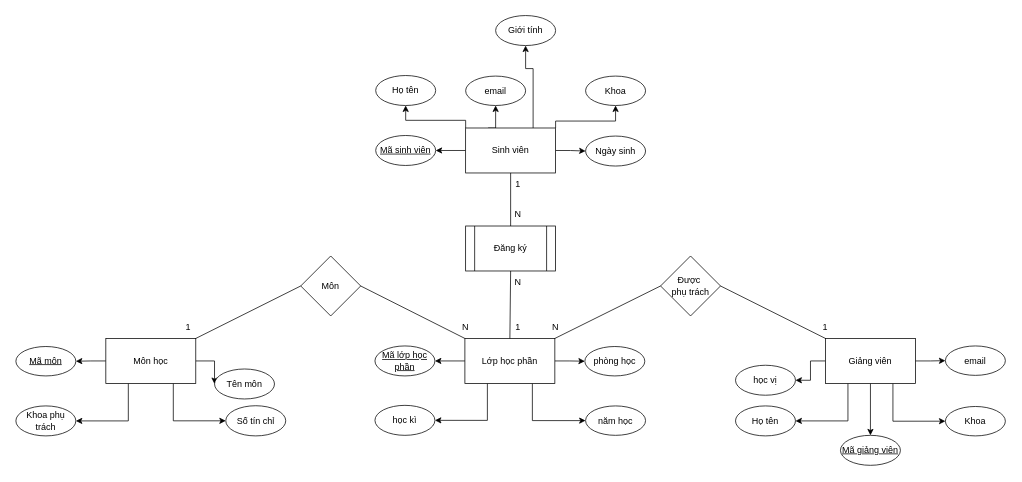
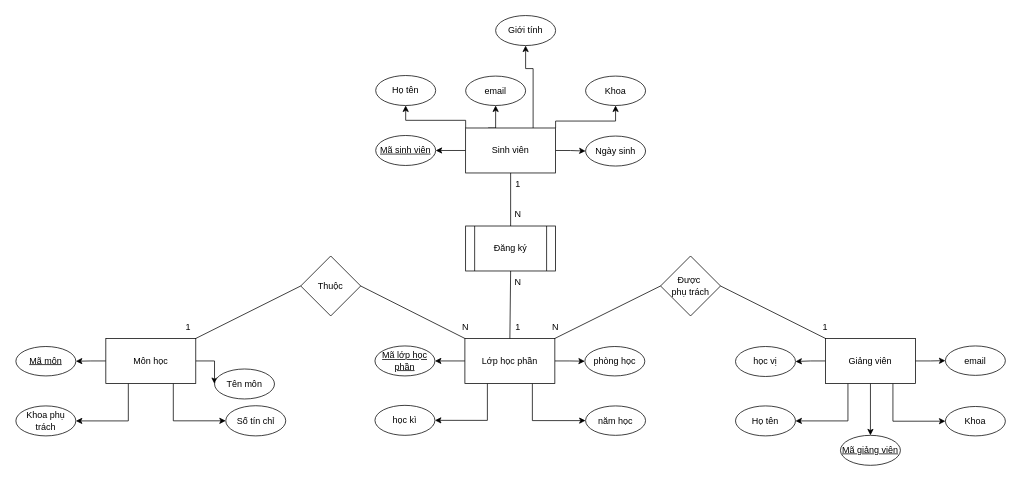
(330, 286) -> (330, 286)
(765, 380) -> (765, 362)
